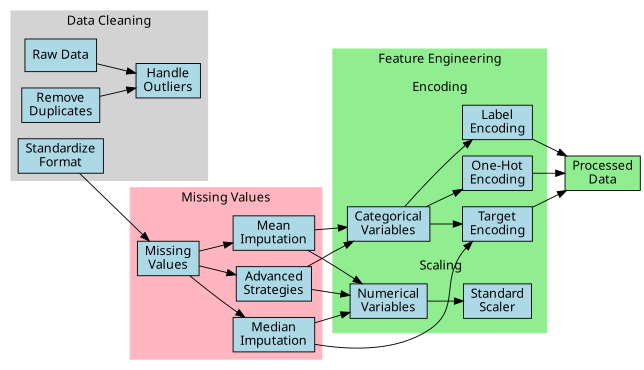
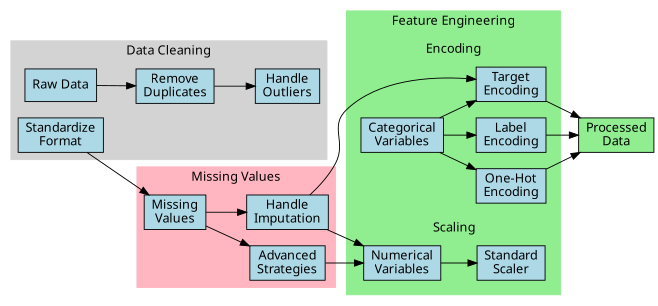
(112, 67) -> (112, 86)
(274, 233) -> none
(326, 256) -> none
(274, 335) -> (288, 212)
